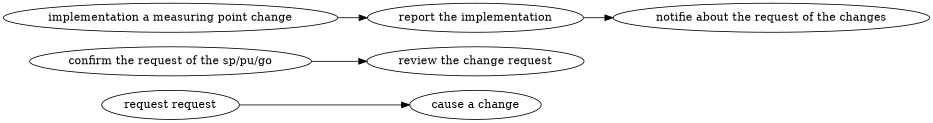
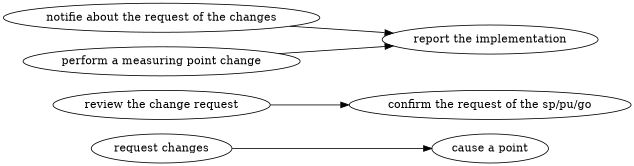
(171, 18) -> (162, 61)
(594, 18) -> (337, 29)
(335, 61) -> (305, 105)
(171, 105) -> (162, 148)
(475, 105) -> (490, 148)
